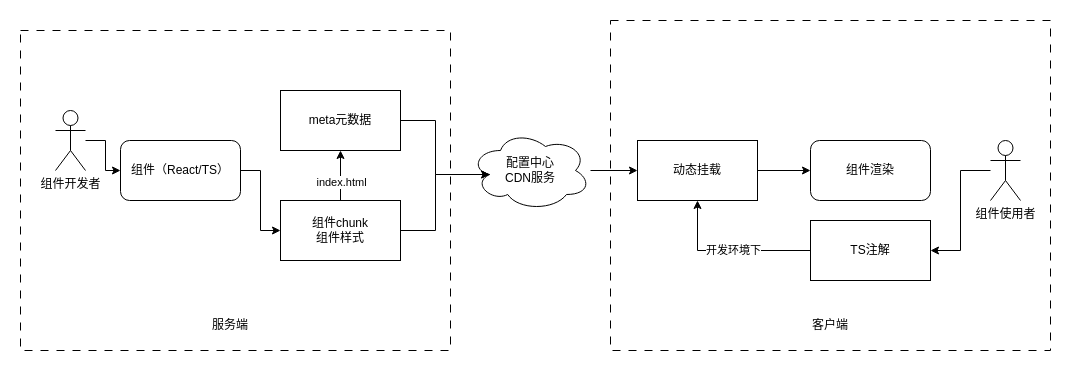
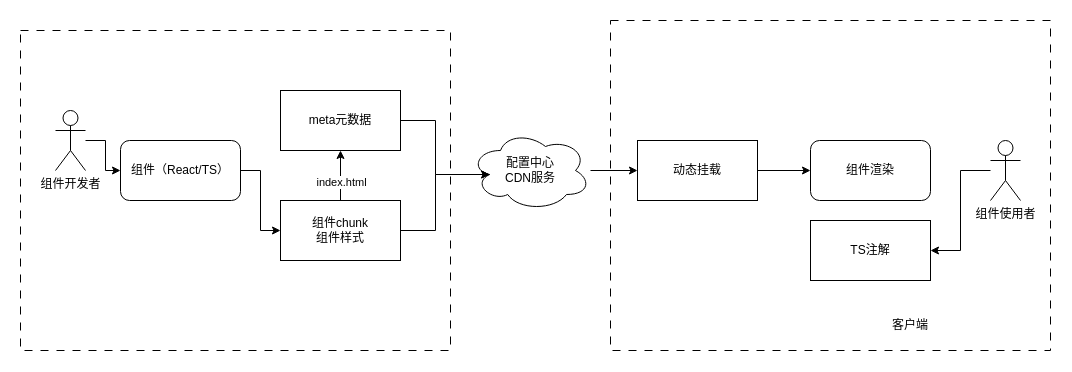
(733, 251) -> none
(231, 326) -> none
(831, 326) -> (911, 326)
